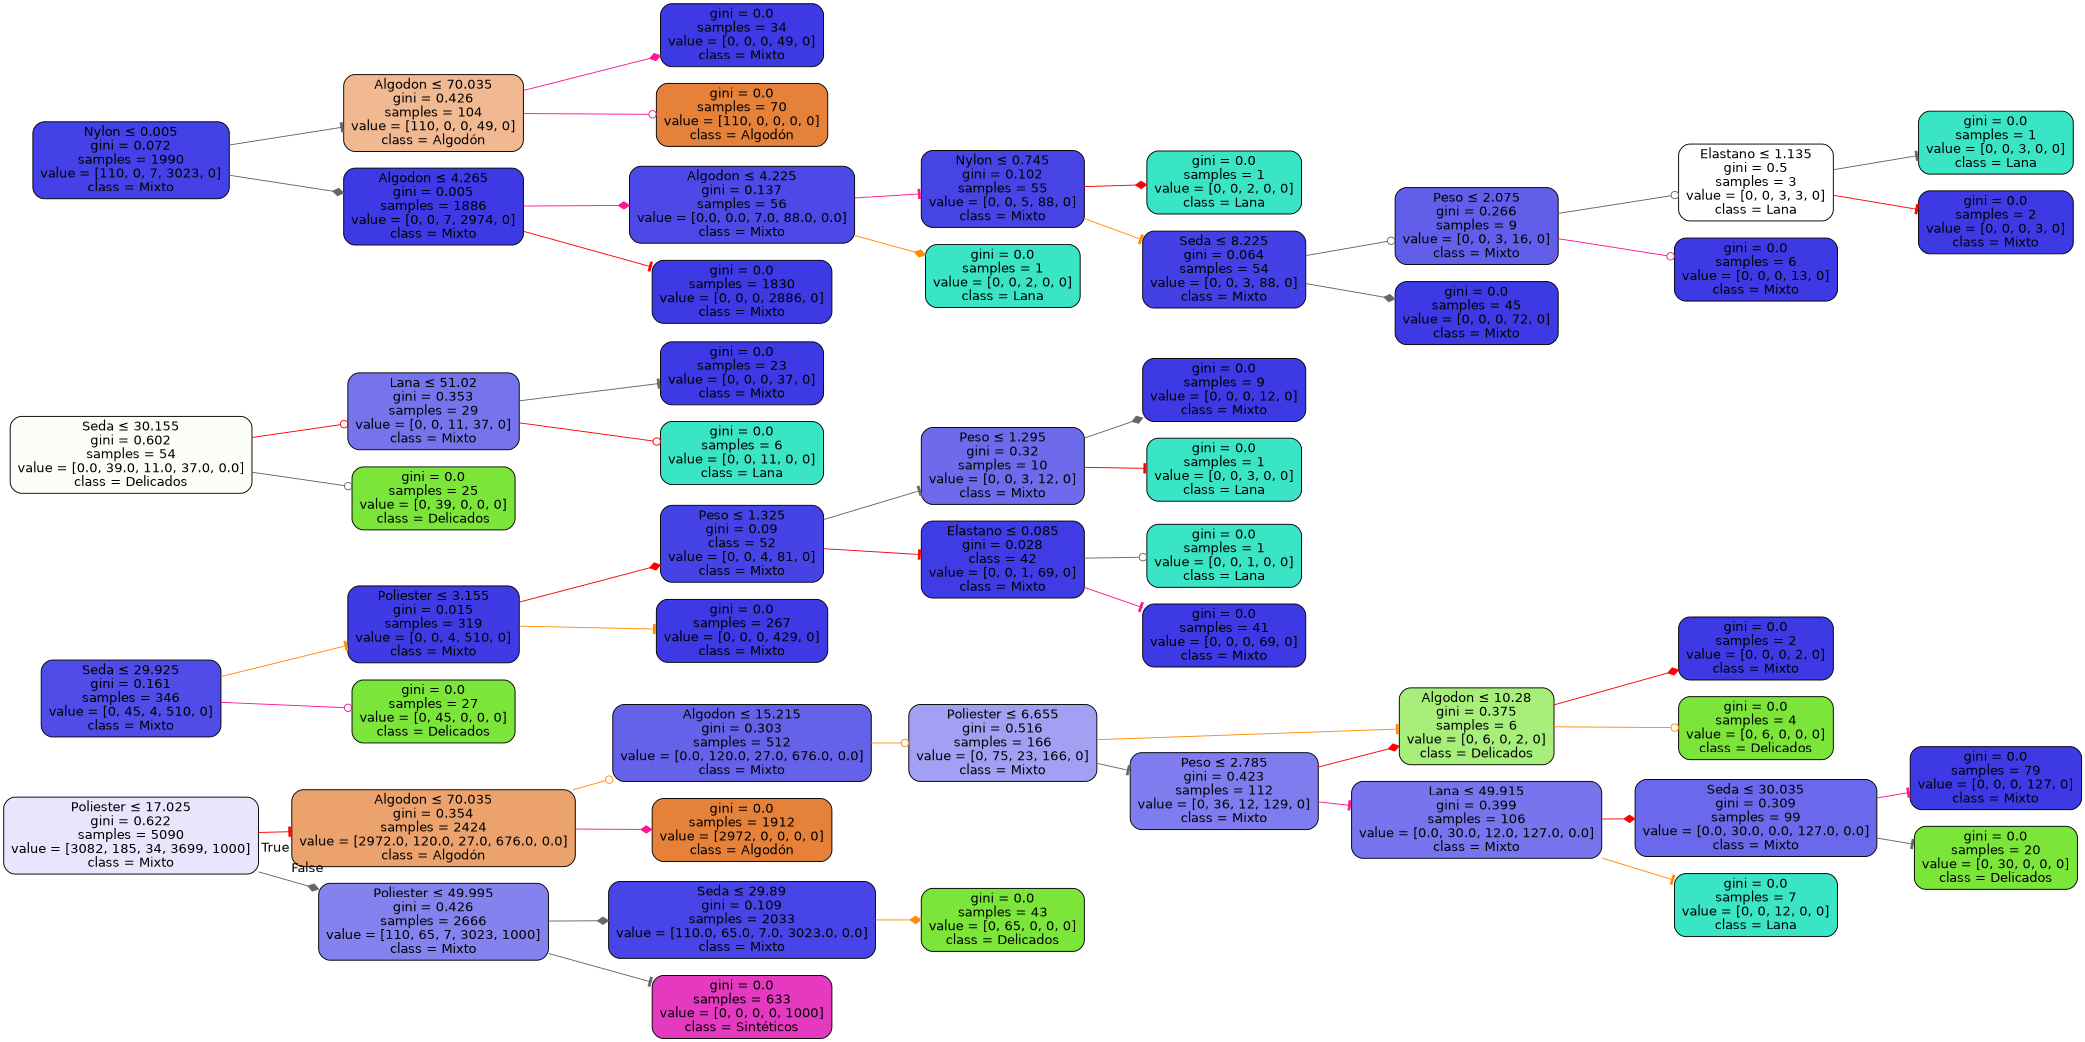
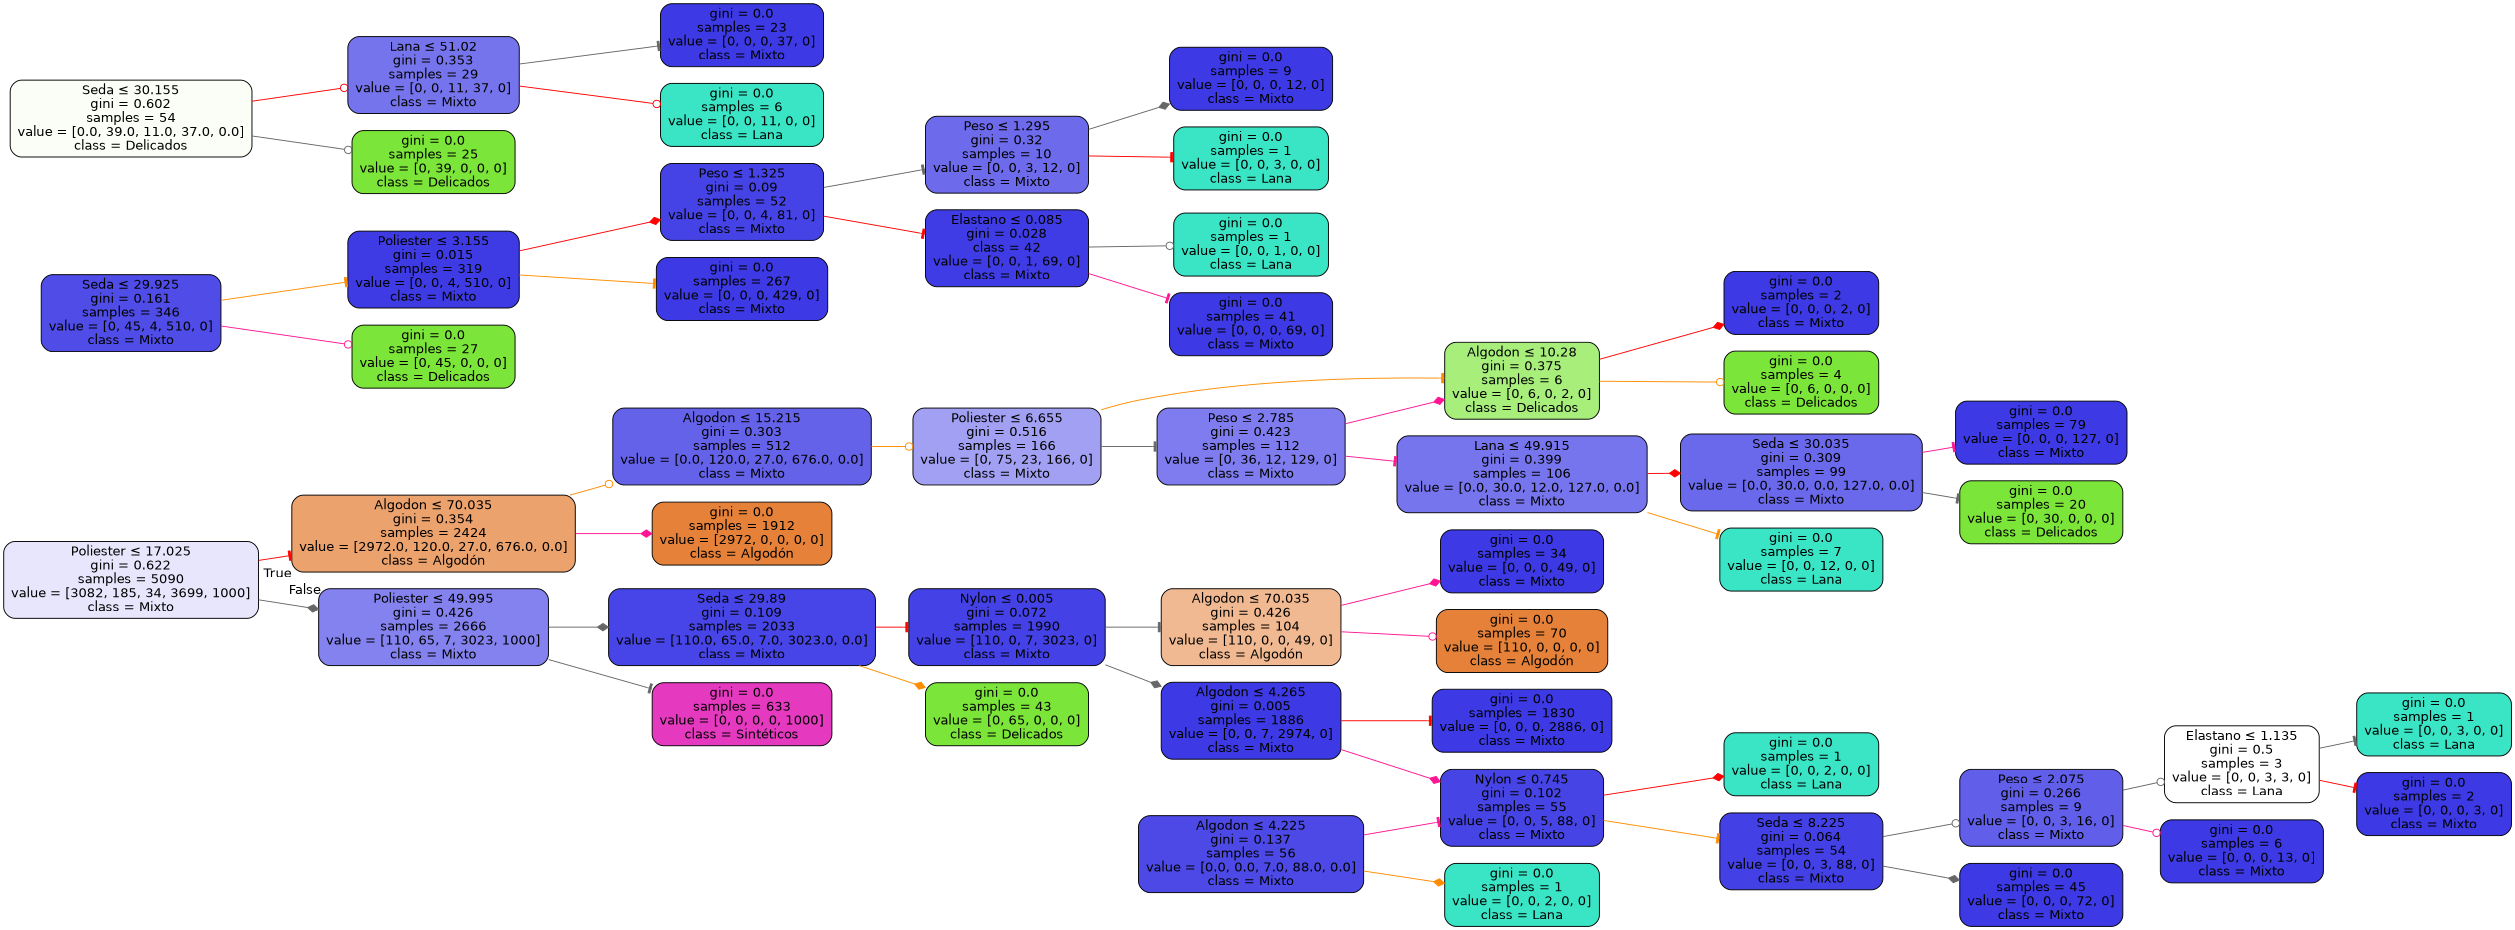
(571, 206) -> (1385, 764)
(742, 543) -> (742, 201)
none -> (890, 627)
(1353, 758) -> (1389, 413)
